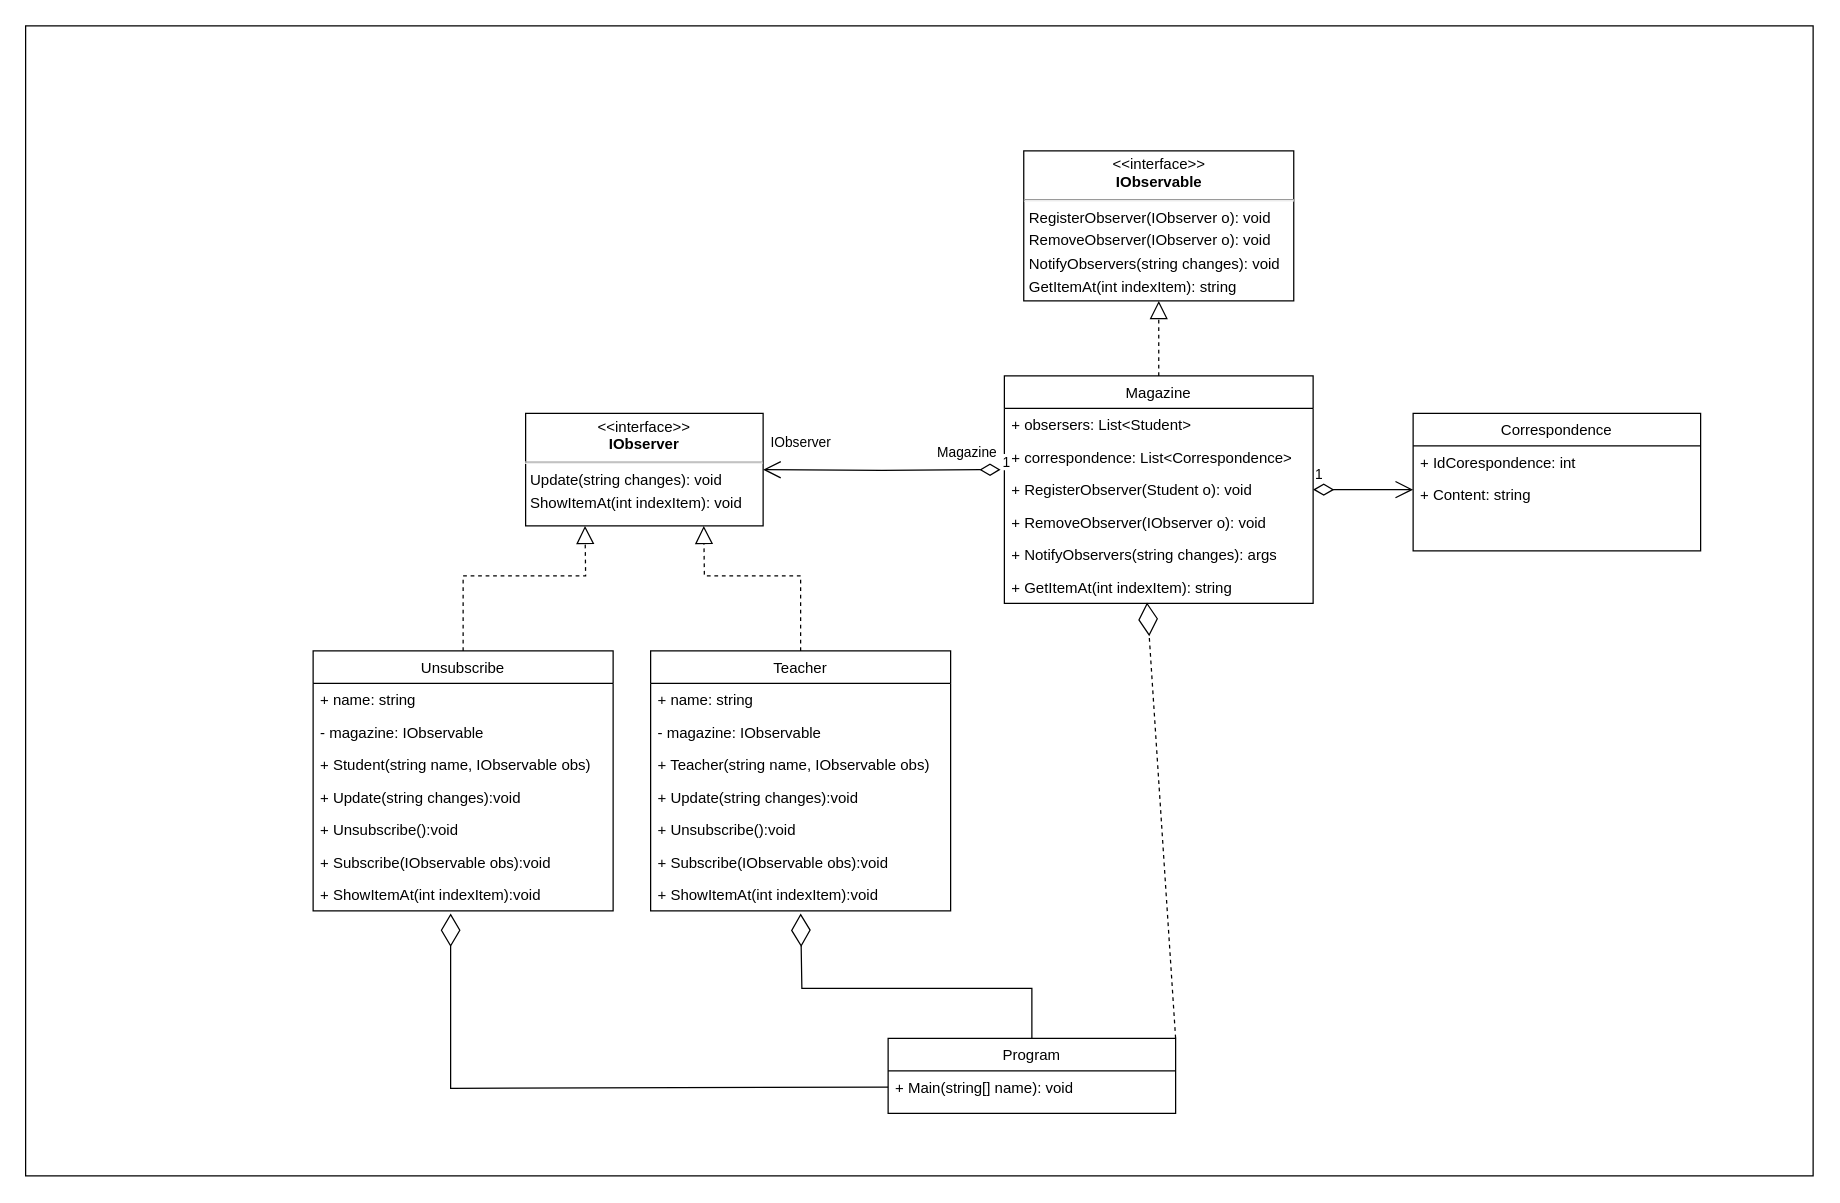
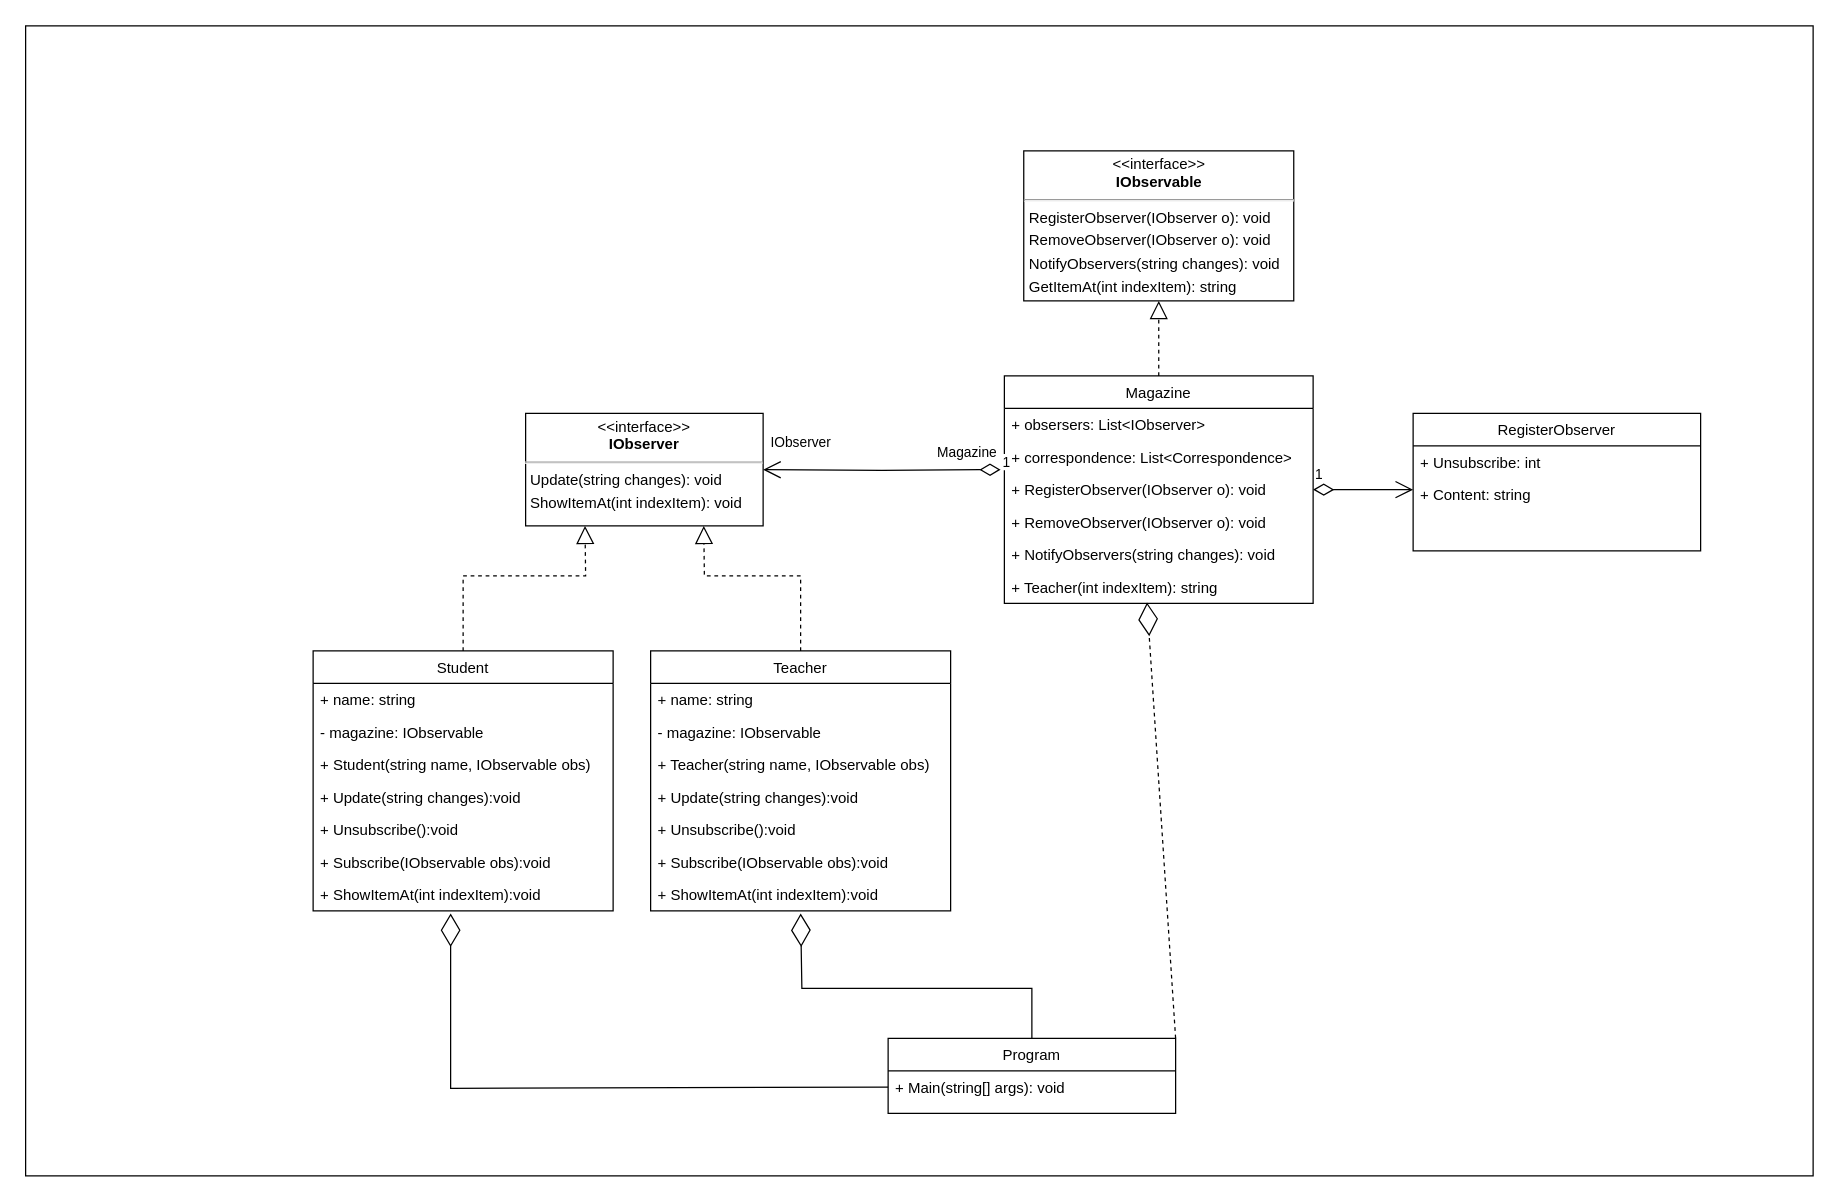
(1113, 426) -> (1122, 426)
(1556, 430) -> (1556, 430)
(1505, 463) -> (1486, 463)
(1147, 490) -> (1155, 490)
(1160, 565) -> (1160, 565)
(1141, 588) -> (1133, 588)
(463, 668) -> (463, 668)
(995, 1088) -> (995, 1088)
